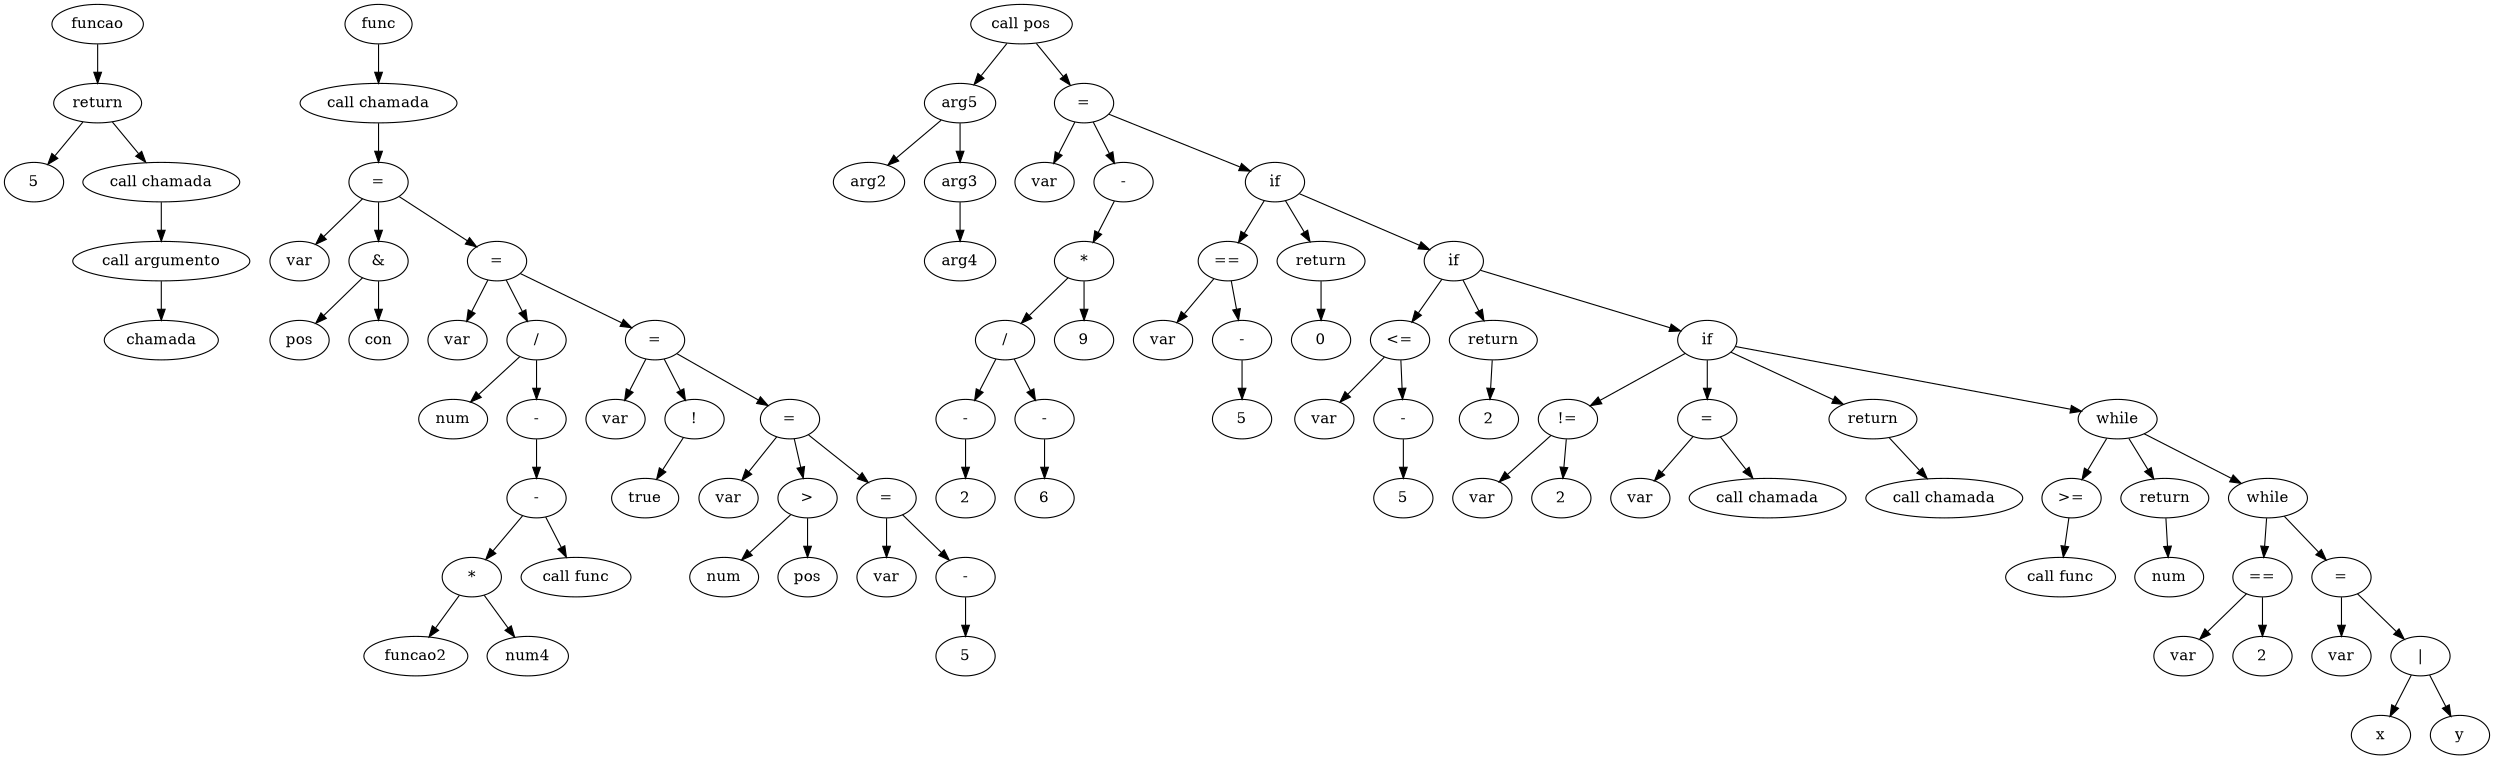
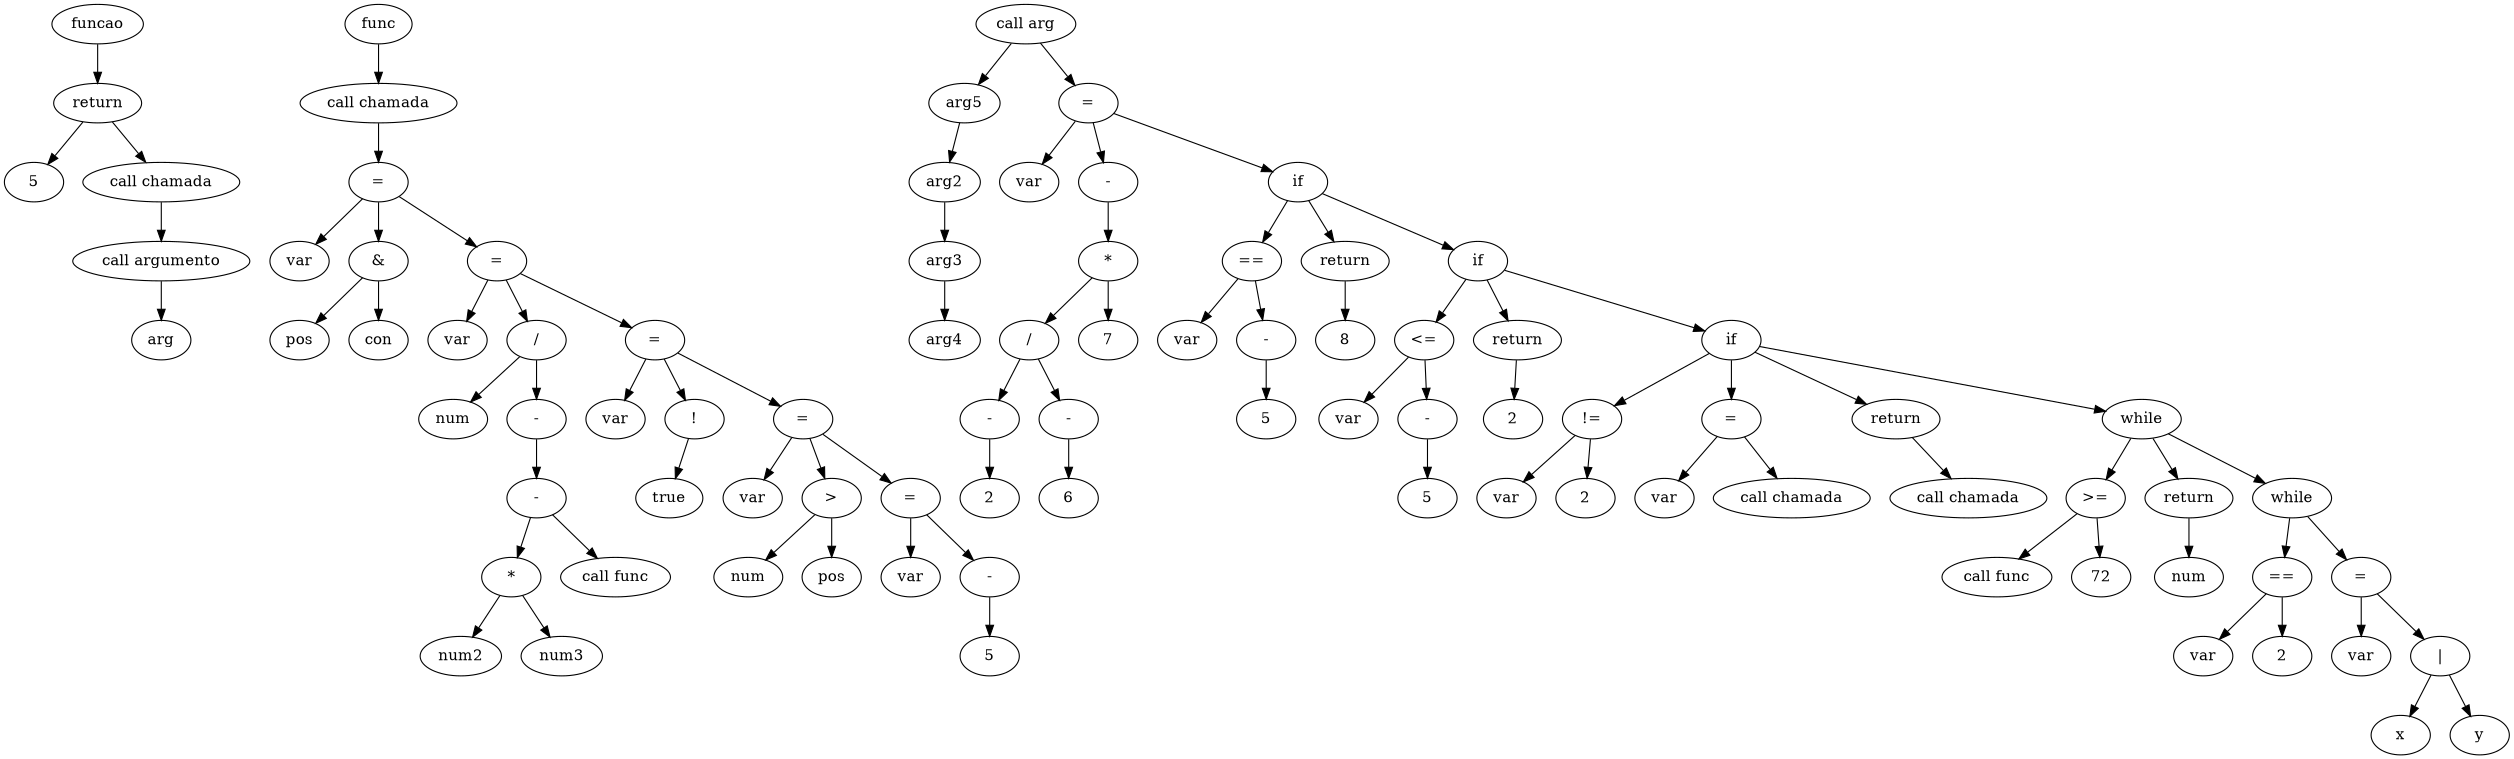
(1022, 24) -> (1026, 24)
(960, 137) -> (945, 216)
(161, 340) -> (161, 340)
(1084, 340) -> (1108, 340)
(1321, 340) -> (1345, 340)
none -> (2101, 577)
(416, 656) -> (461, 656)
(528, 656) -> (562, 656)
